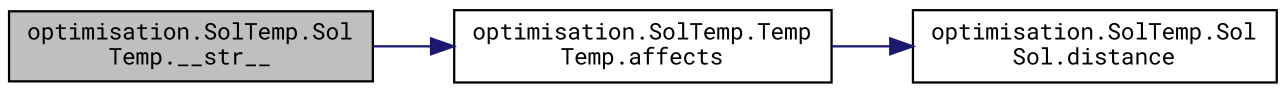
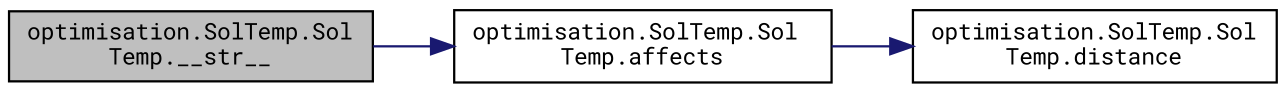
(643, 46) -> (643, 46)
(1095, 46) -> (1095, 46)
